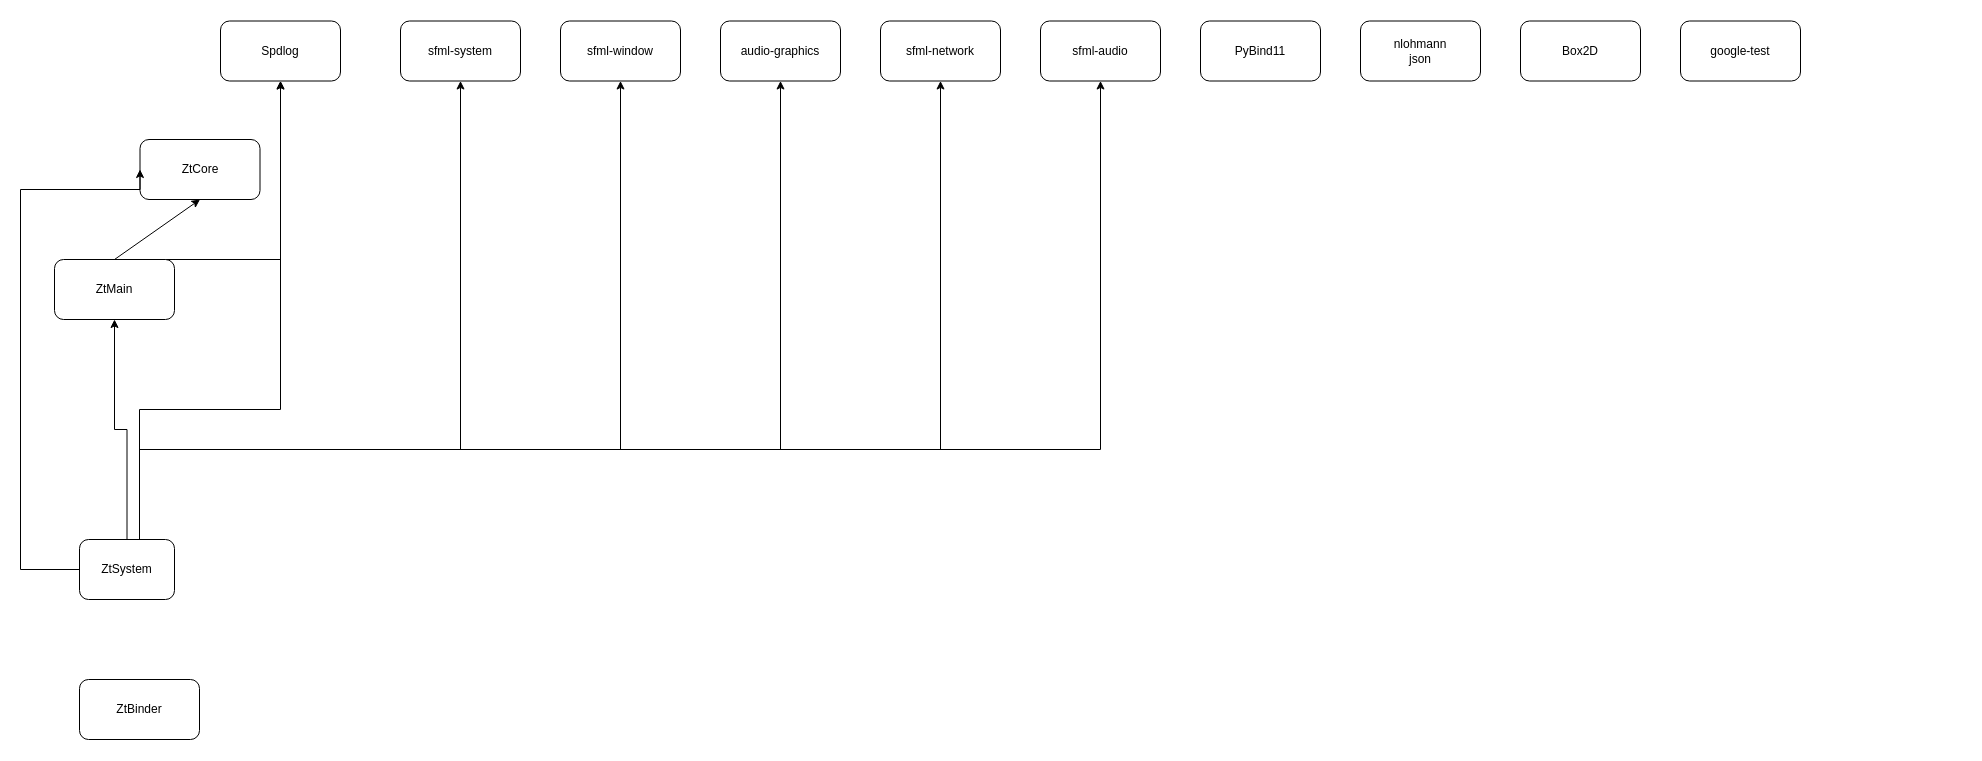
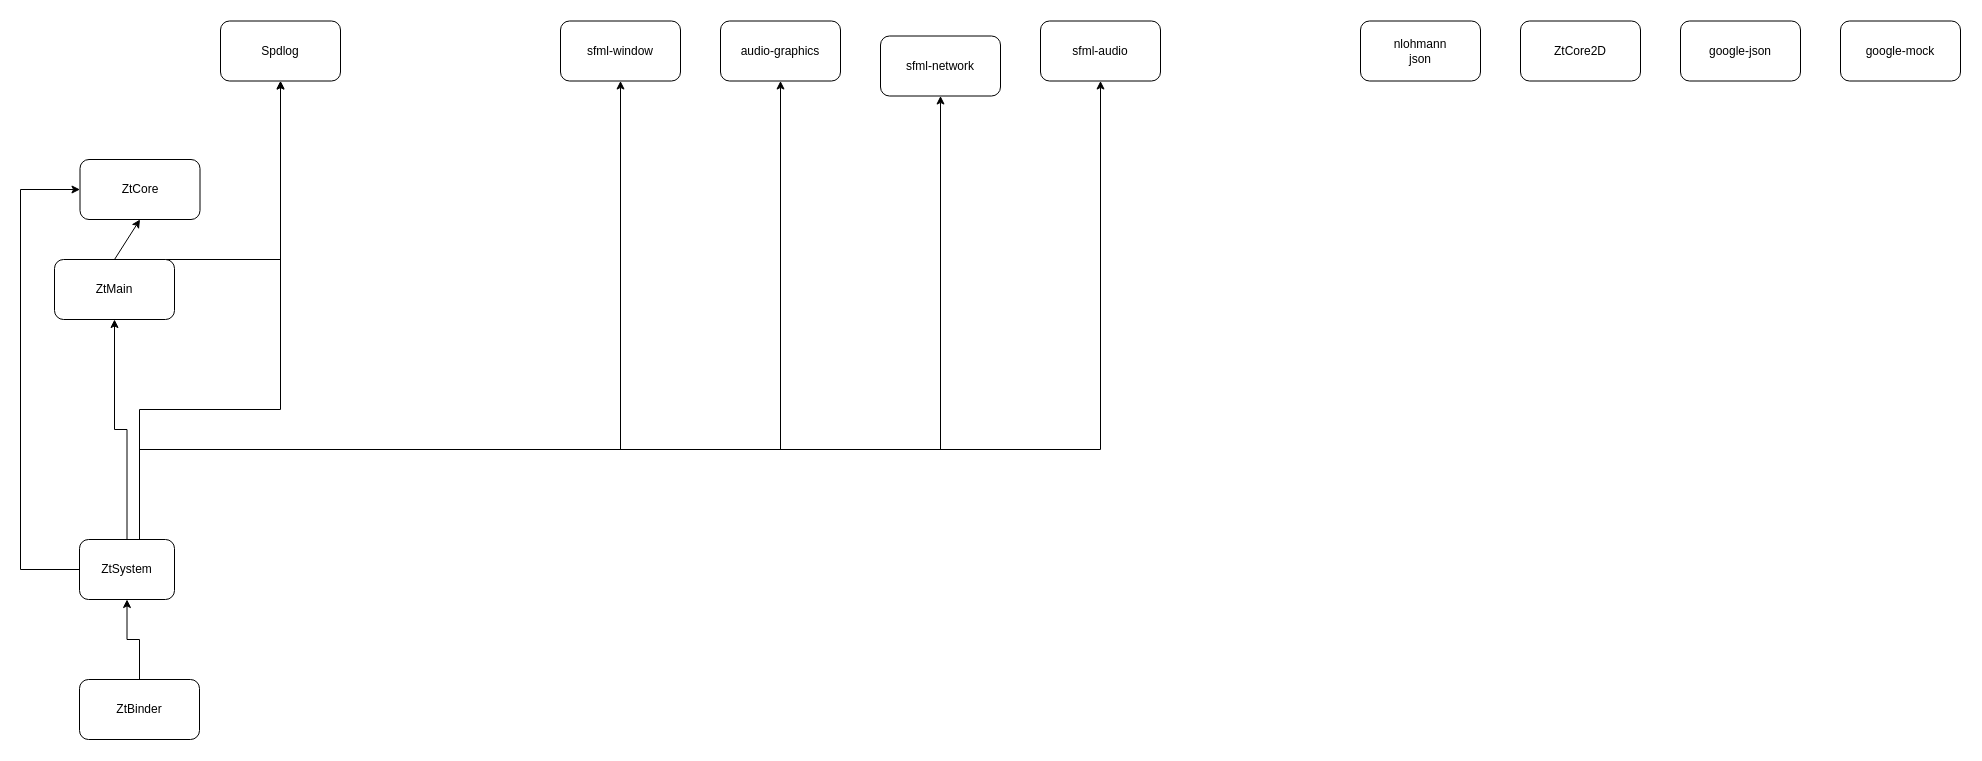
(461, 51) -> none
(941, 51) -> (941, 66)
(1261, 51) -> none
none -> (1901, 51)
(1581, 52) -> (1581, 52)
(1741, 52) -> (1741, 52)
(200, 170) -> (140, 190)
(461, 267) -> none
none -> (137, 640)
